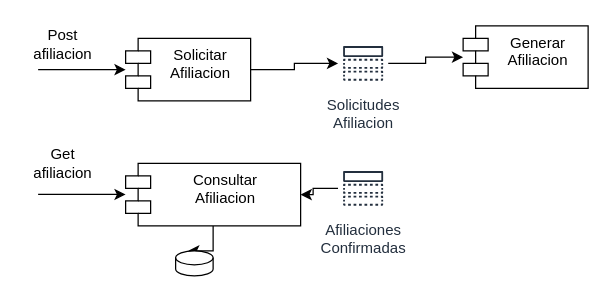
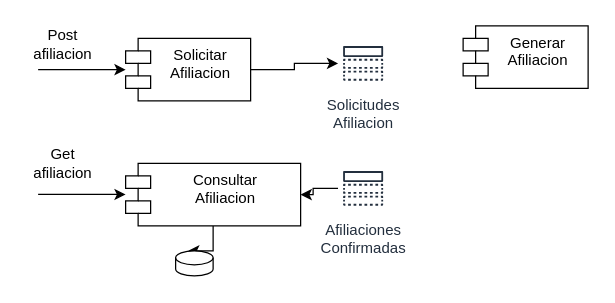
(425, 63) -> none
